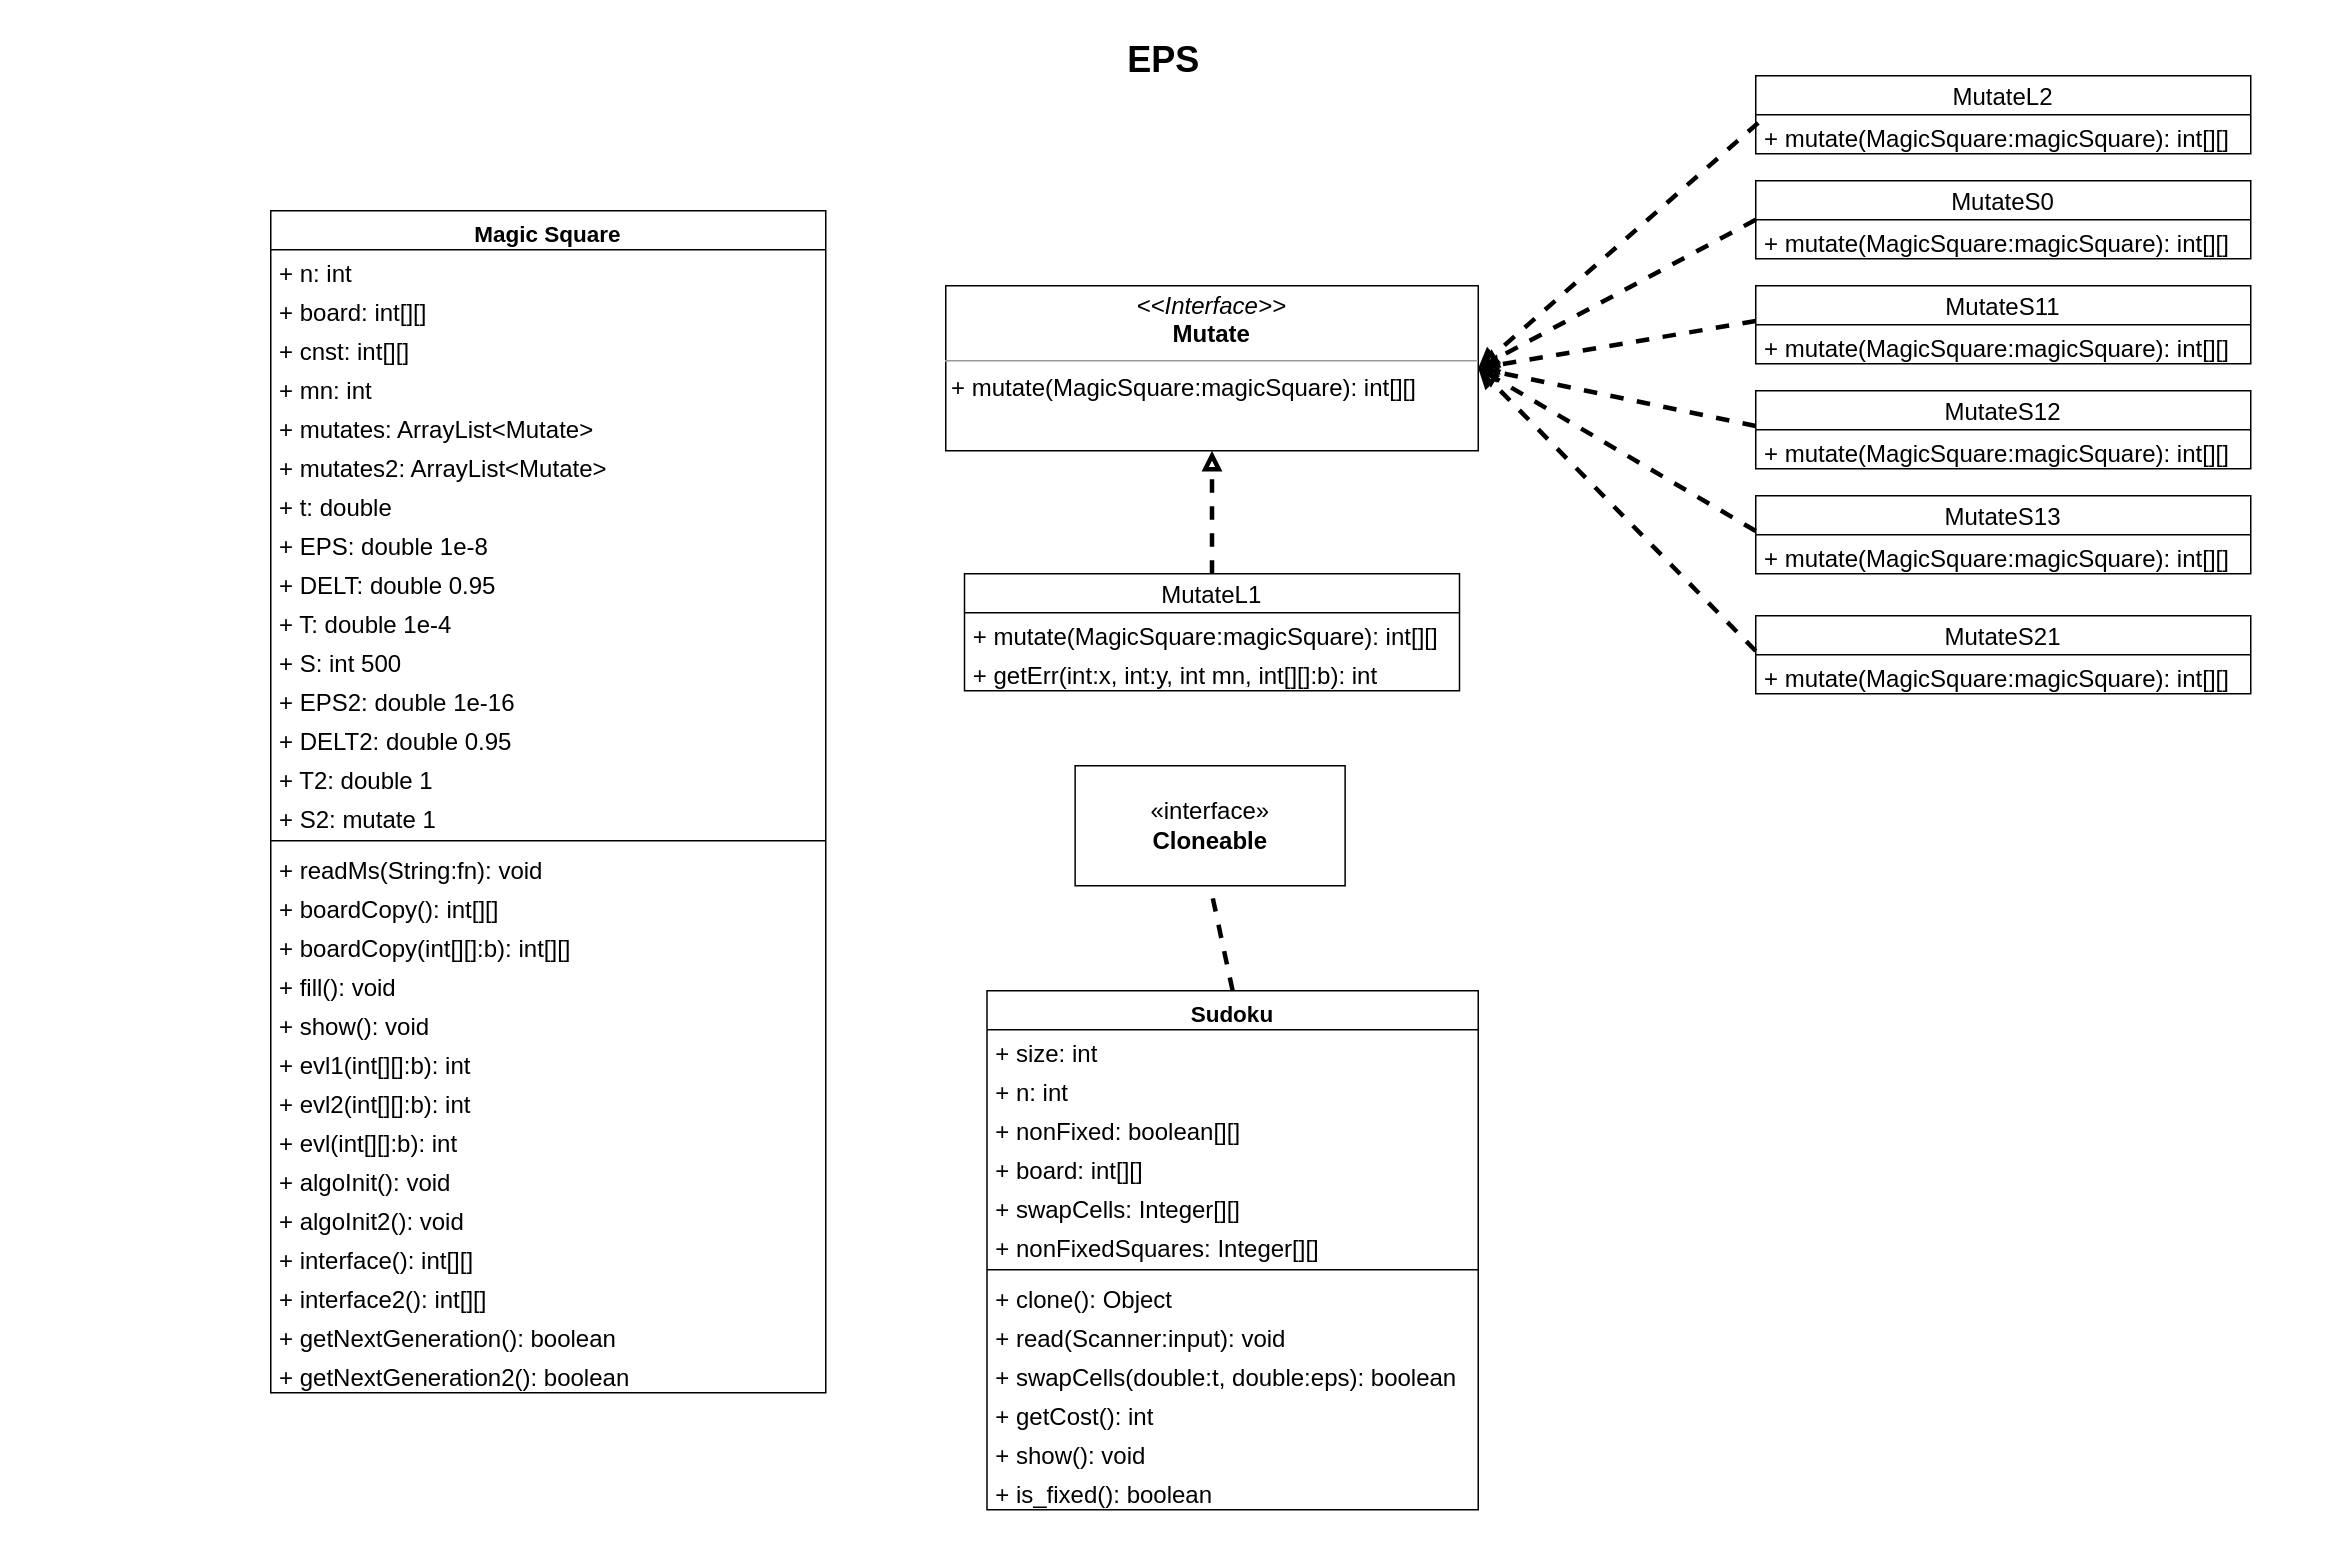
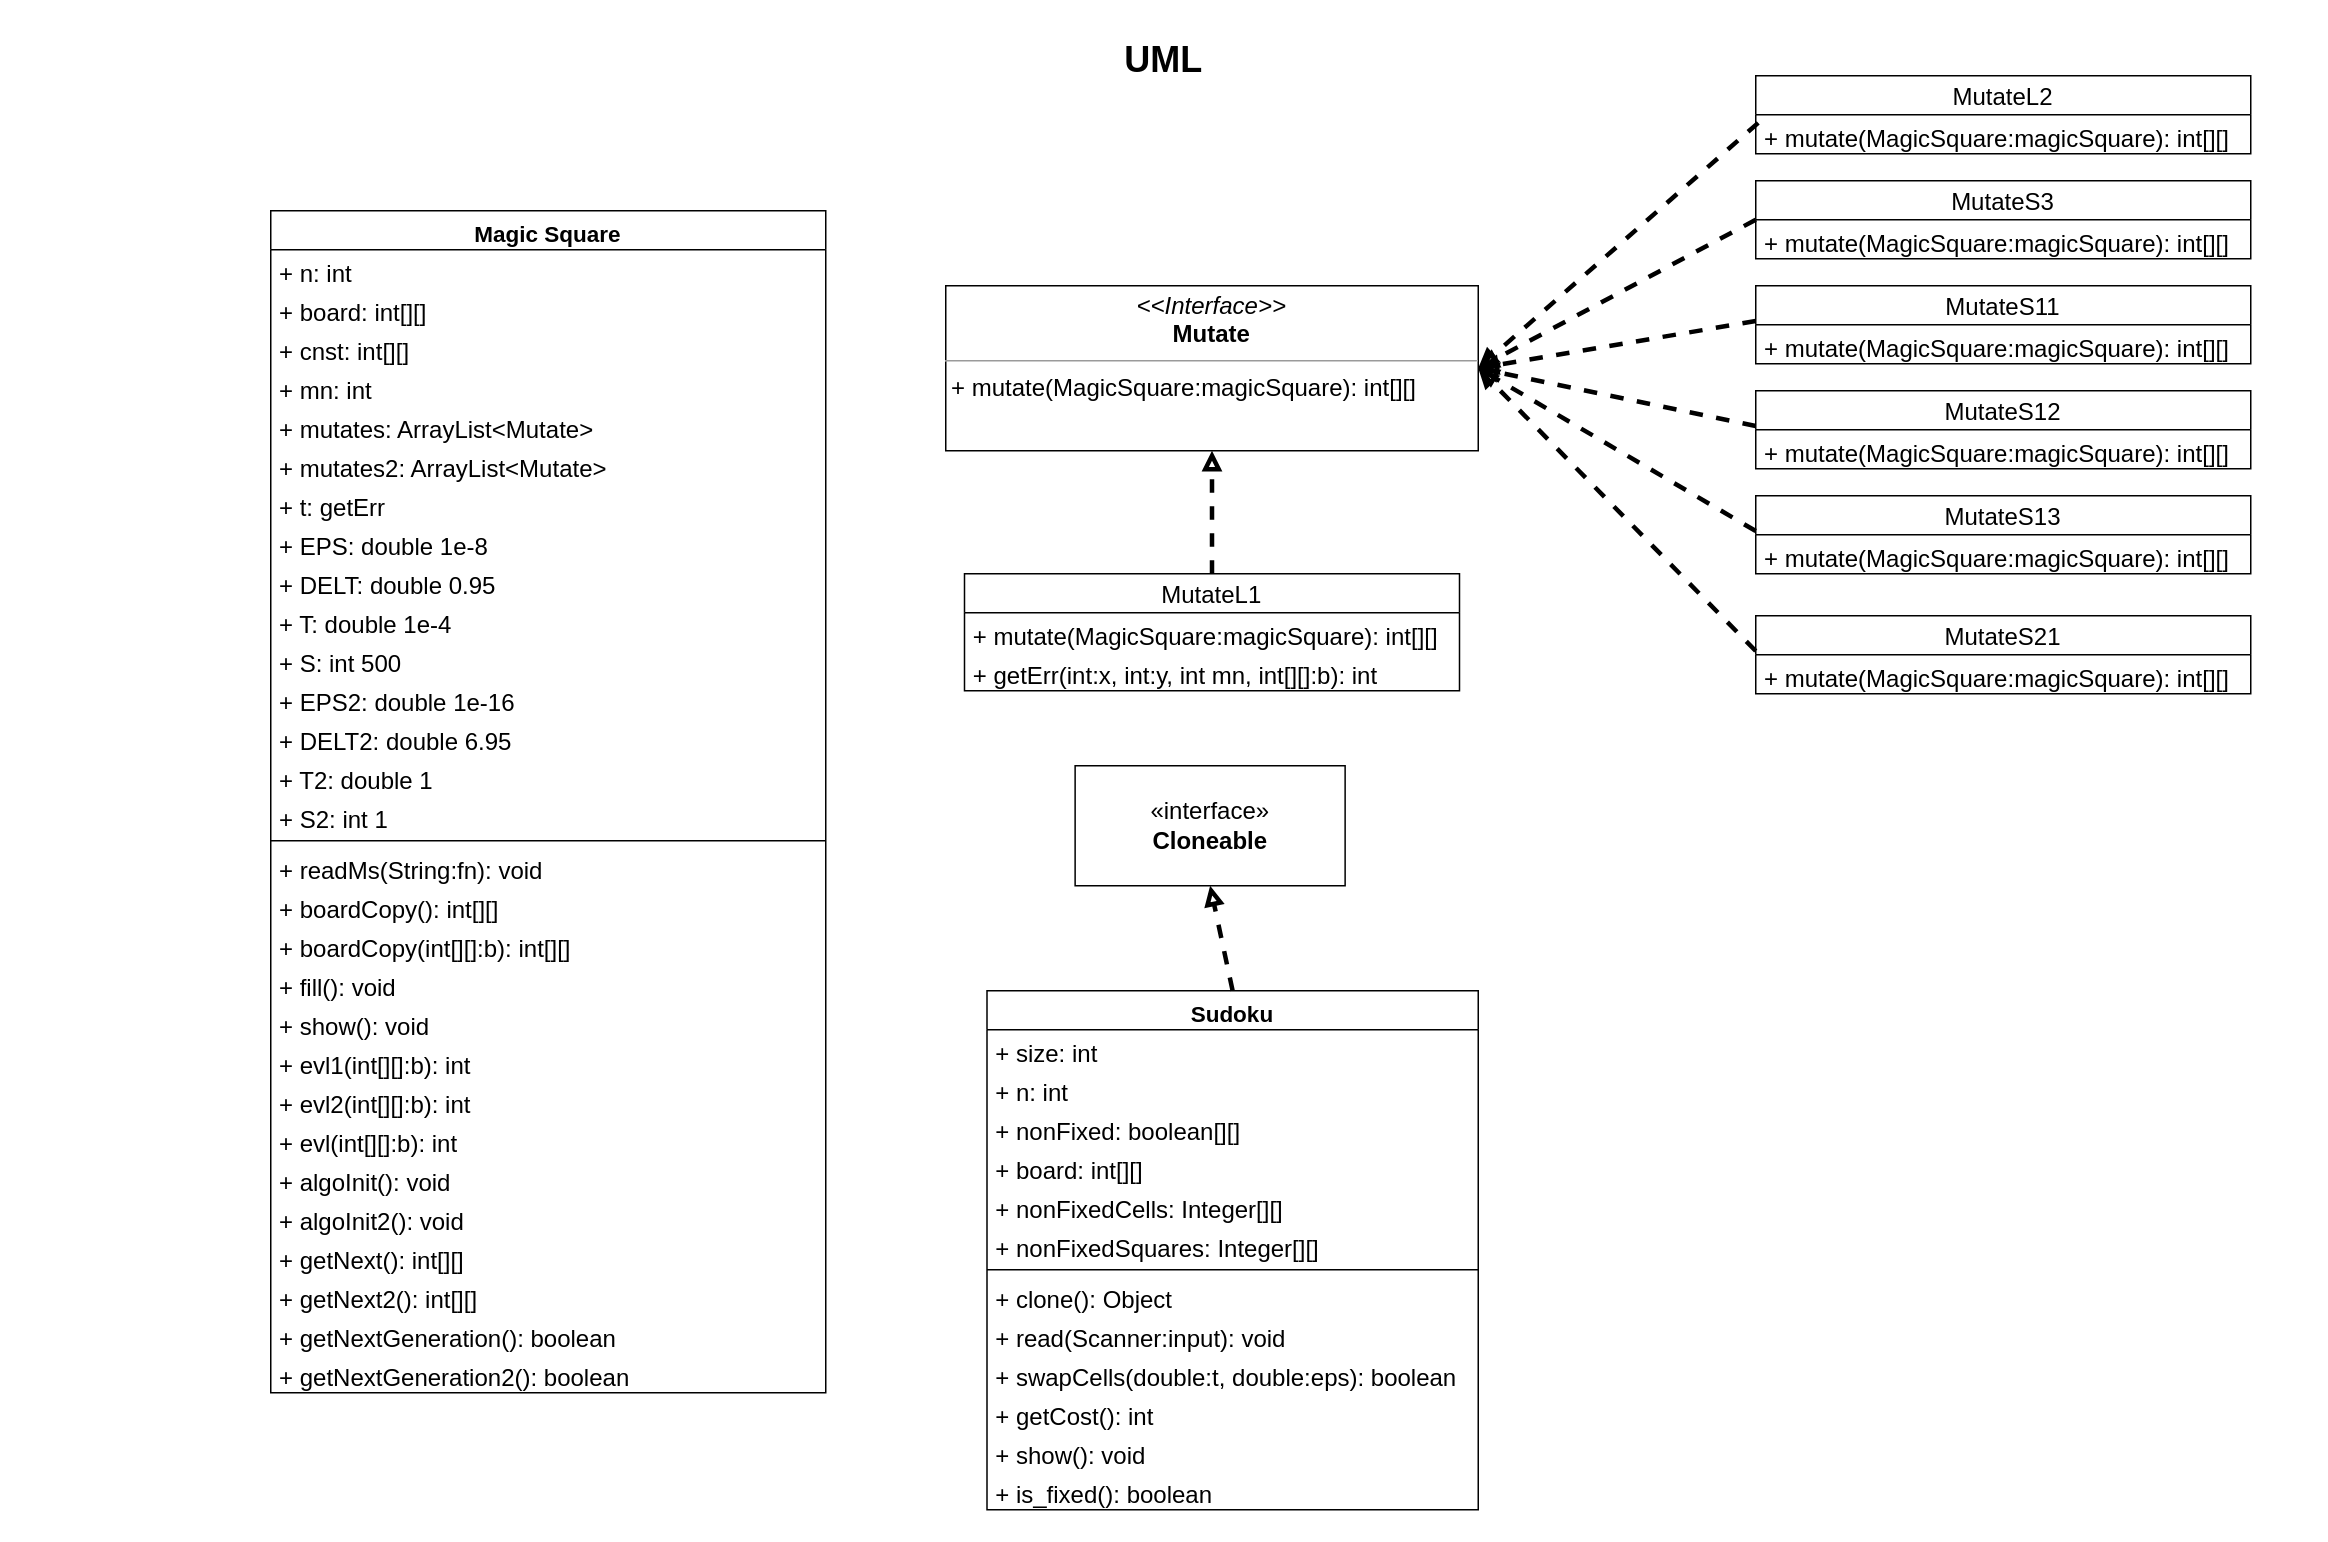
(1164, 61) -> (1164, 61)
(2003, 202) -> (2003, 202)
(340, 508) -> (344, 508)
(395, 742) -> (395, 742)
(361, 820) -> (337, 820)
(1212, 897) -> (1214, 906)
(1141, 1210) -> (1165, 1210)
(411, 1261) -> (401, 1261)
(418, 1300) -> (408, 1300)
